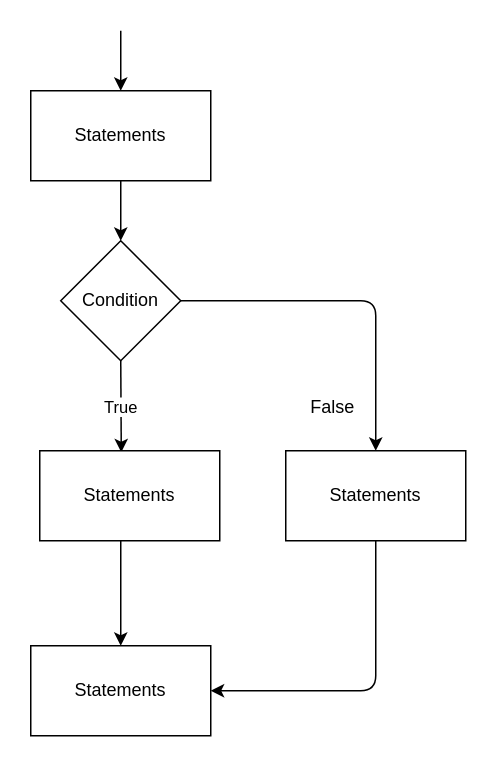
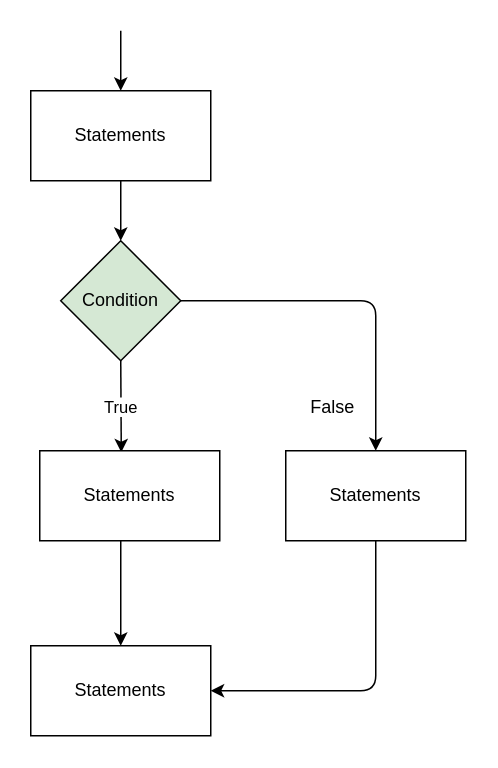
(121, 301) -> (121, 301)
